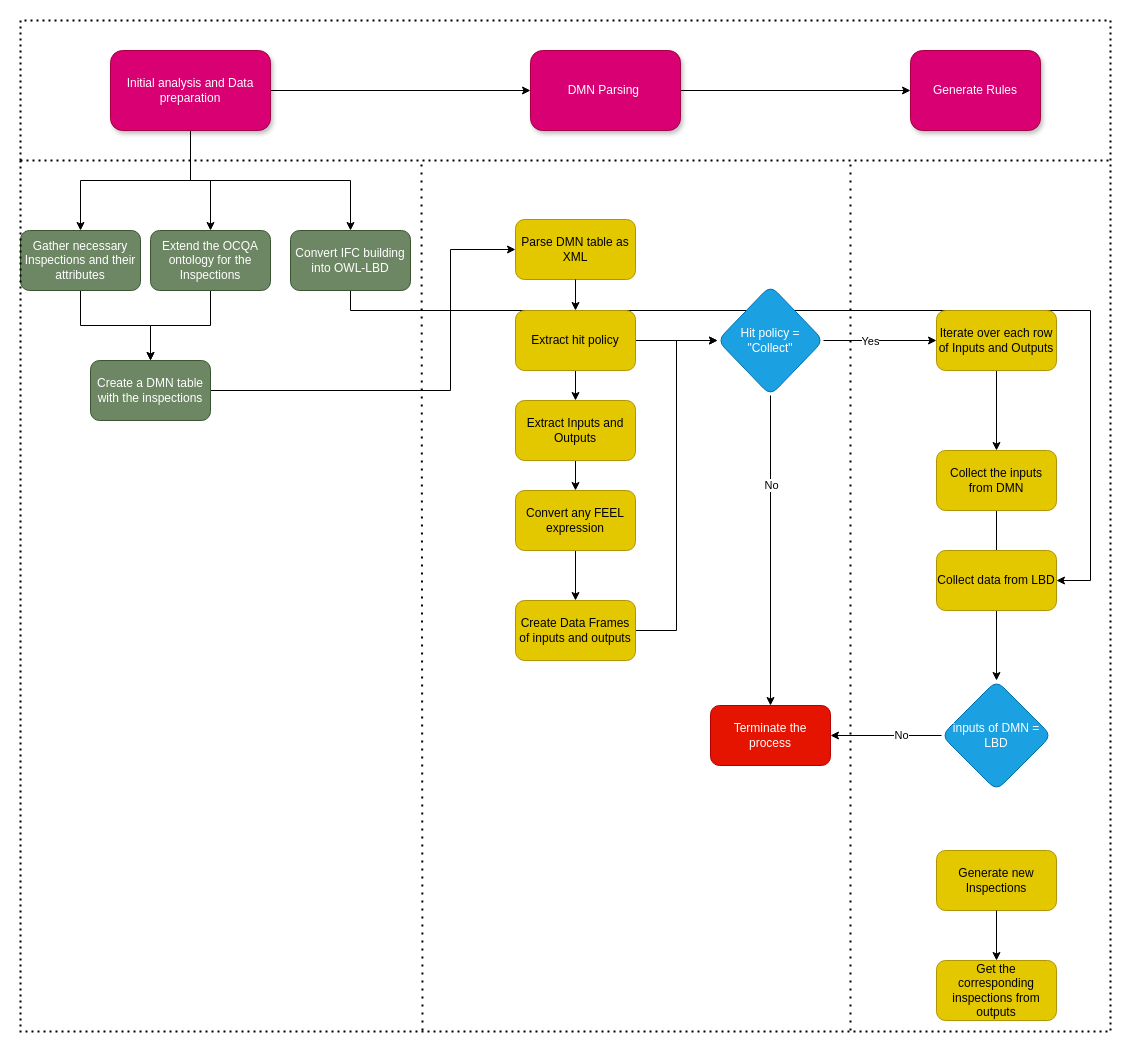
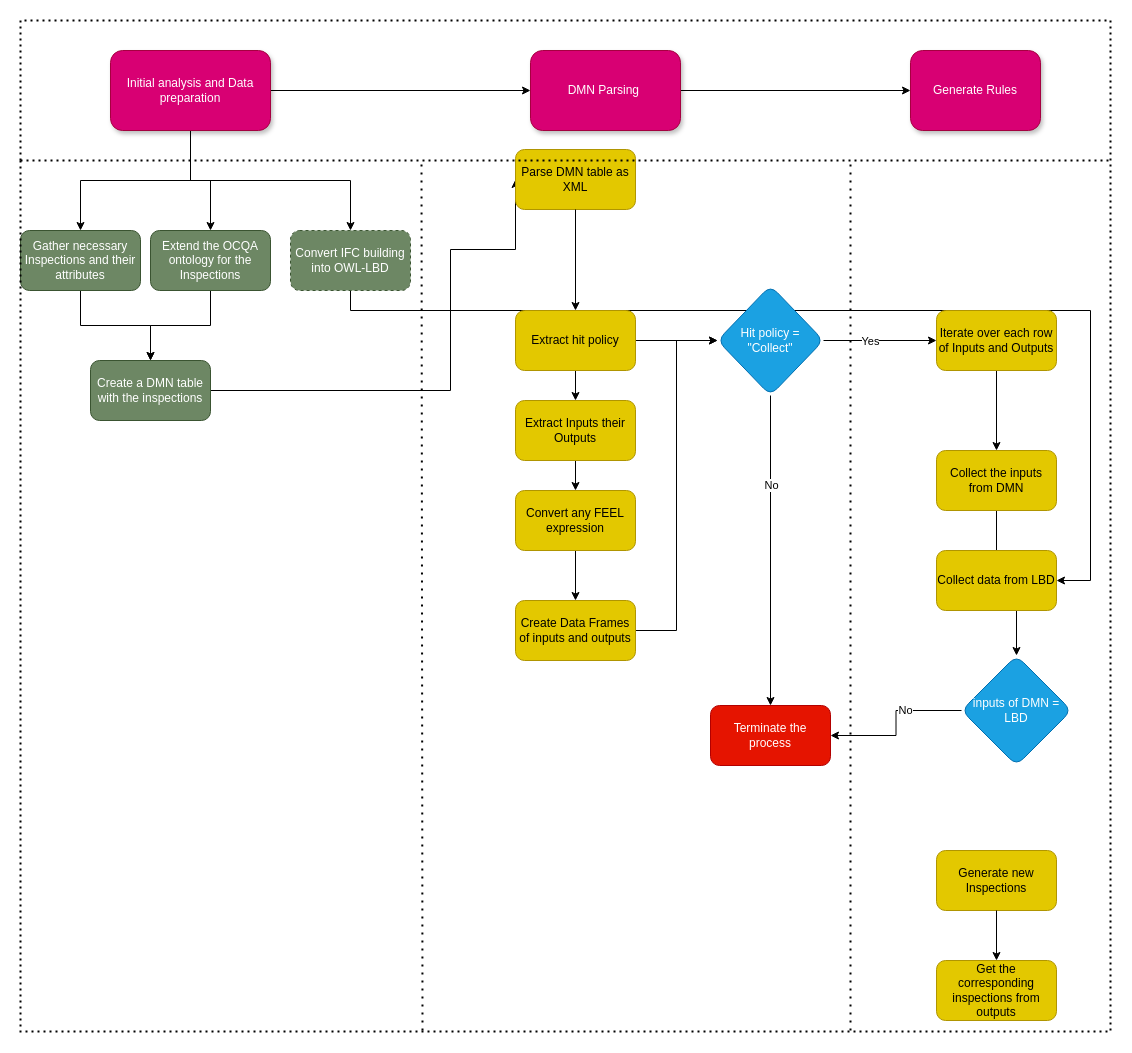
(576, 250) -> (576, 180)
(351, 261) -> (351, 261)
(576, 431) -> (576, 431)
(997, 736) -> (1017, 711)
